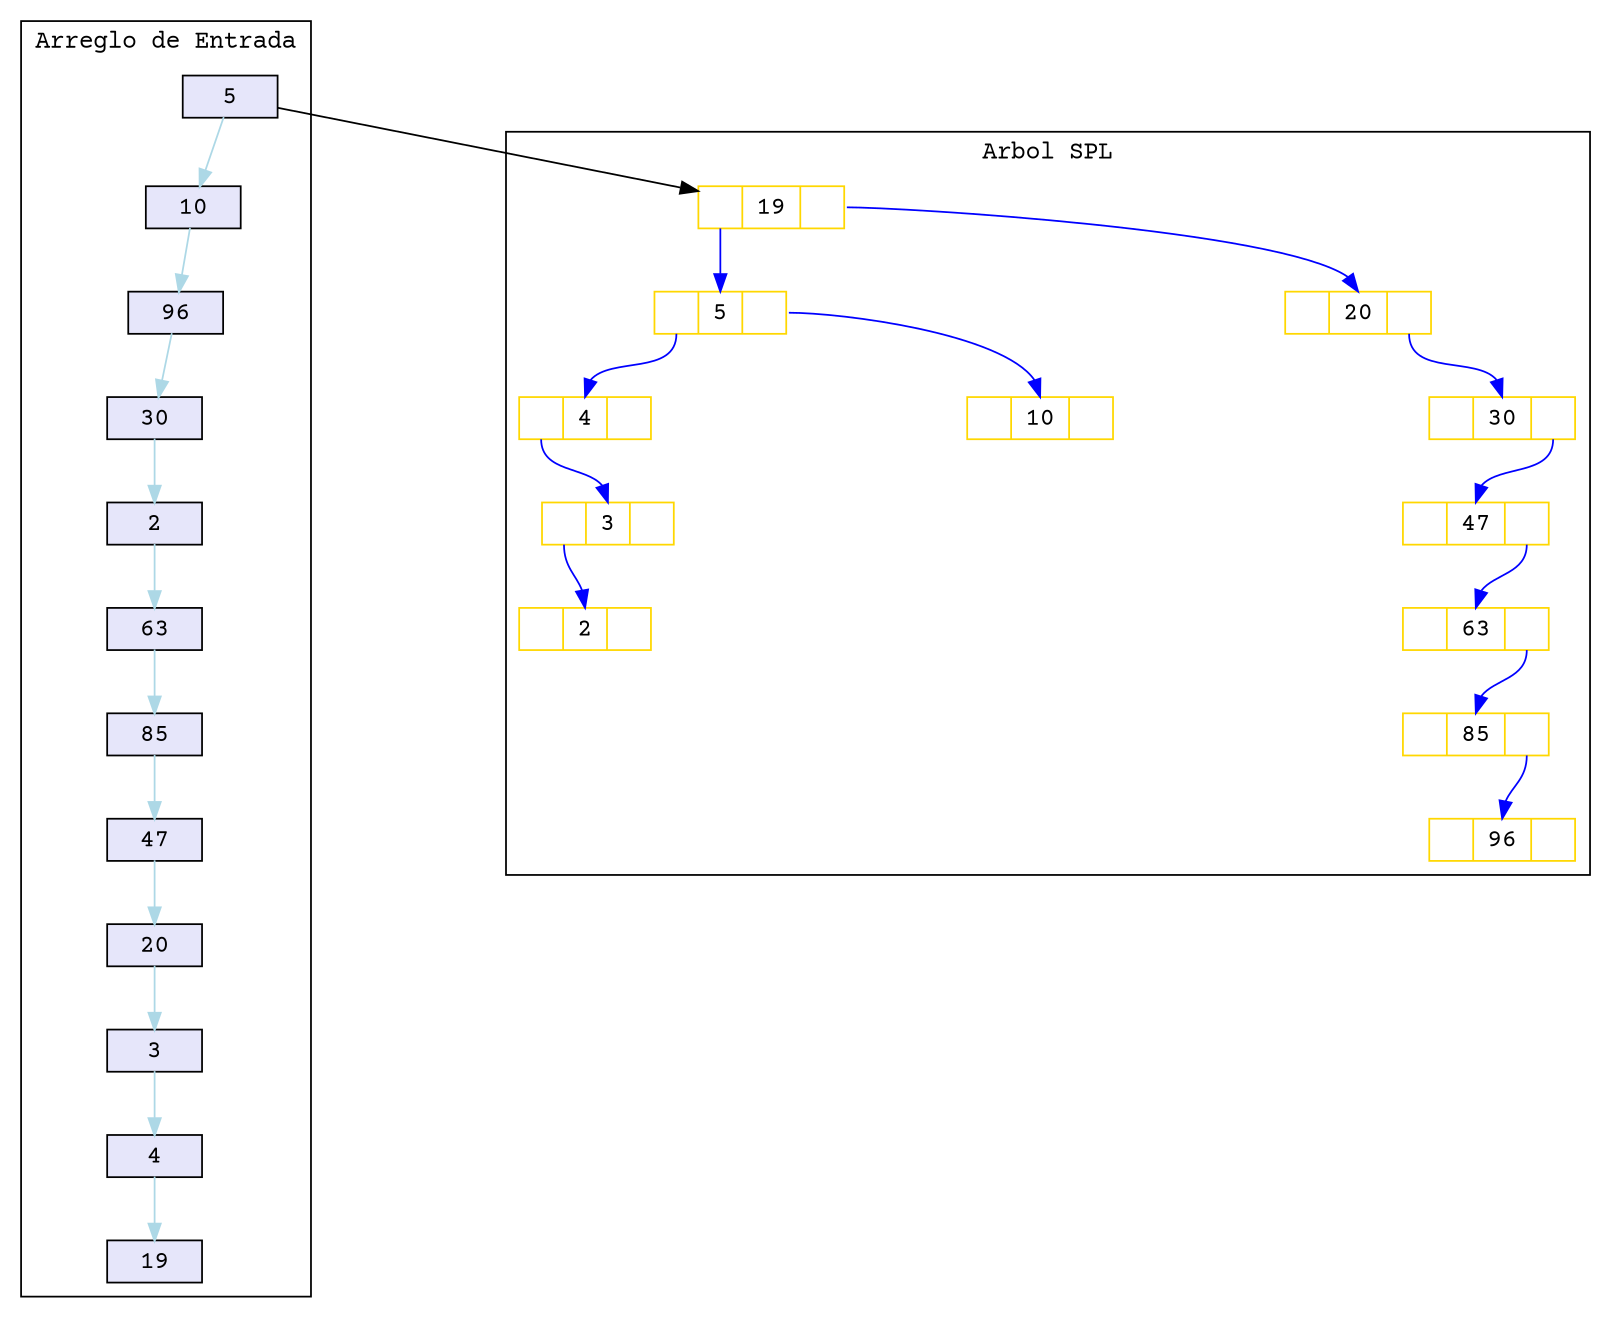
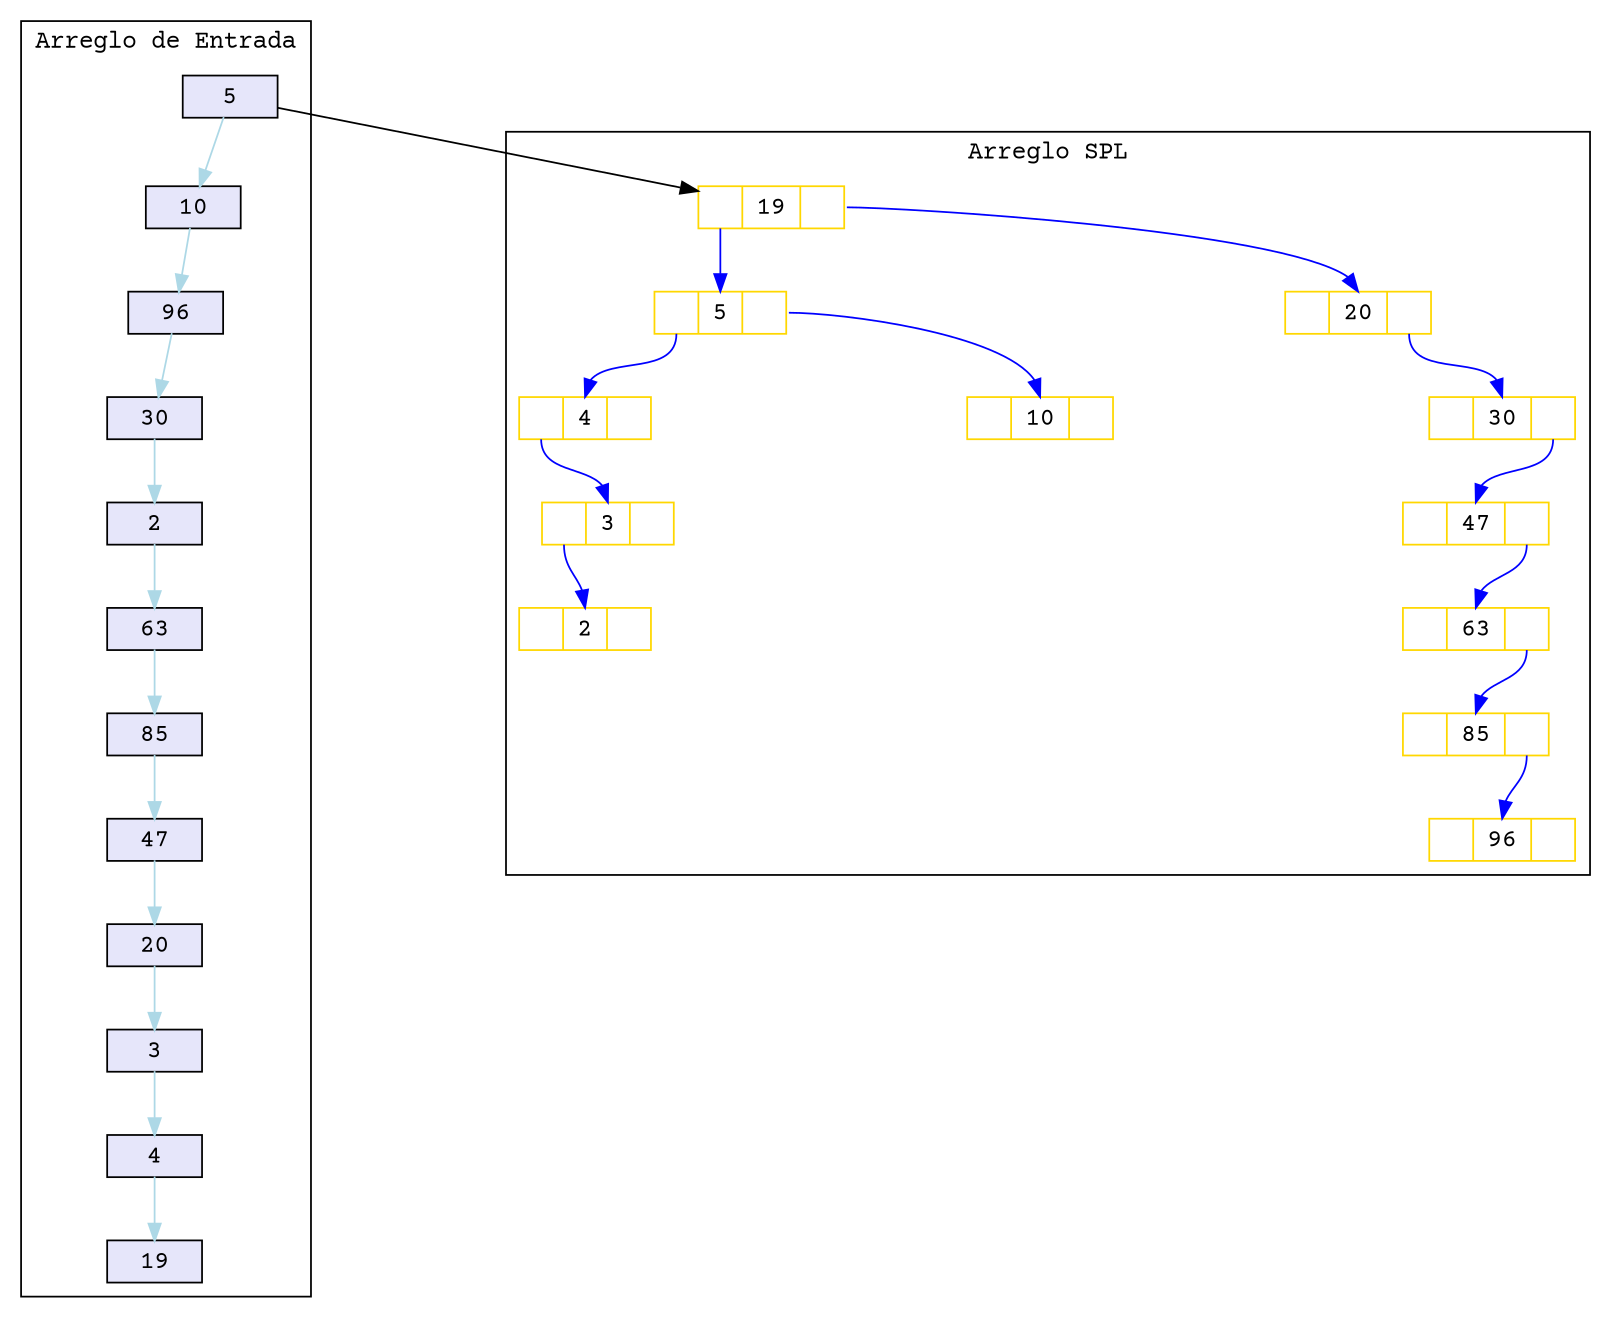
(1048, 152) -> (1048, 152)
